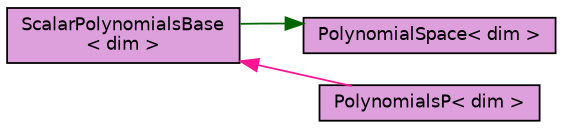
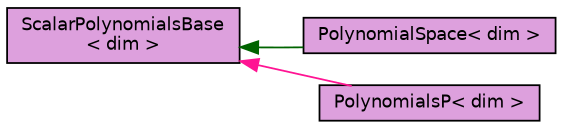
(263, 24) -> (281, 47)
